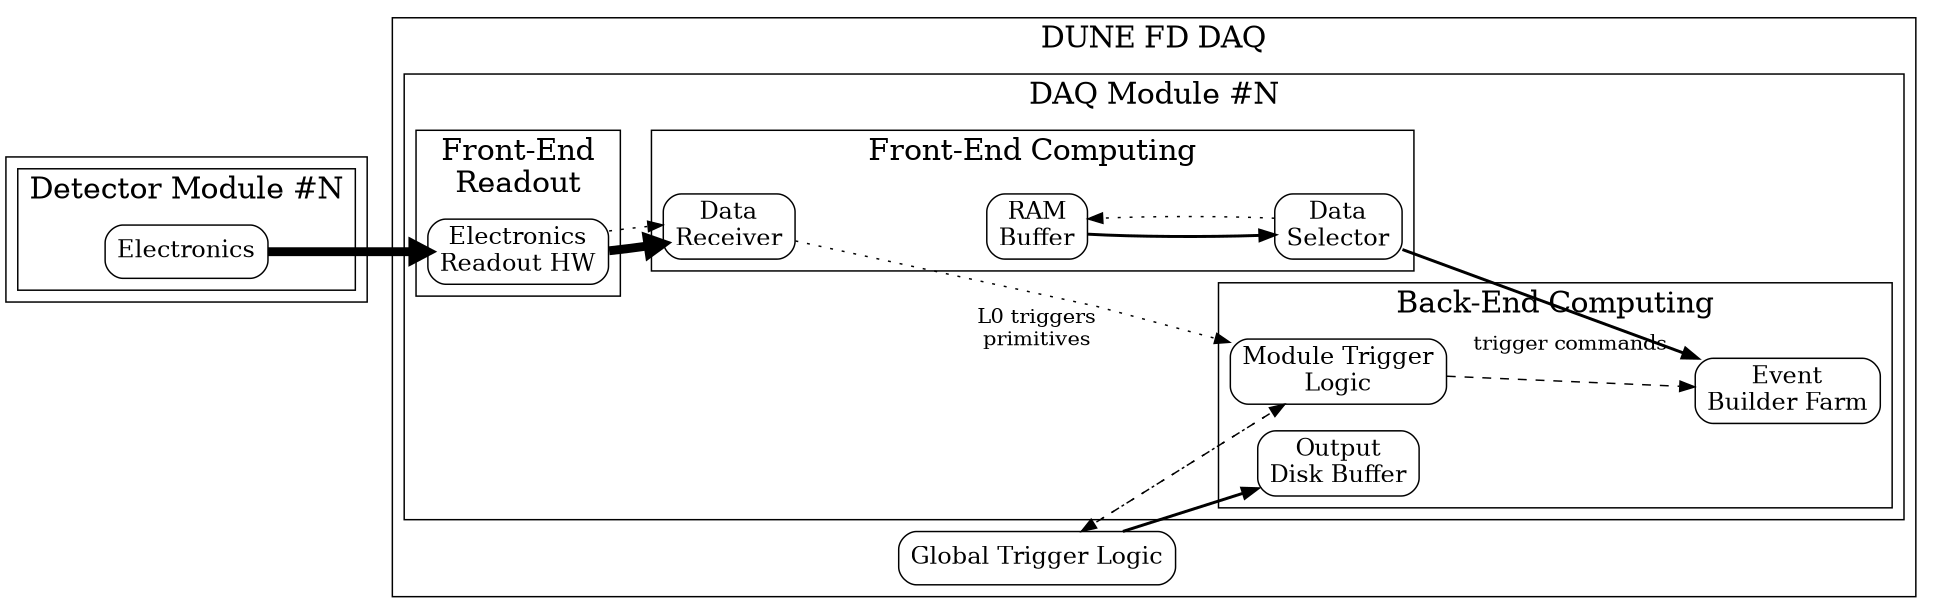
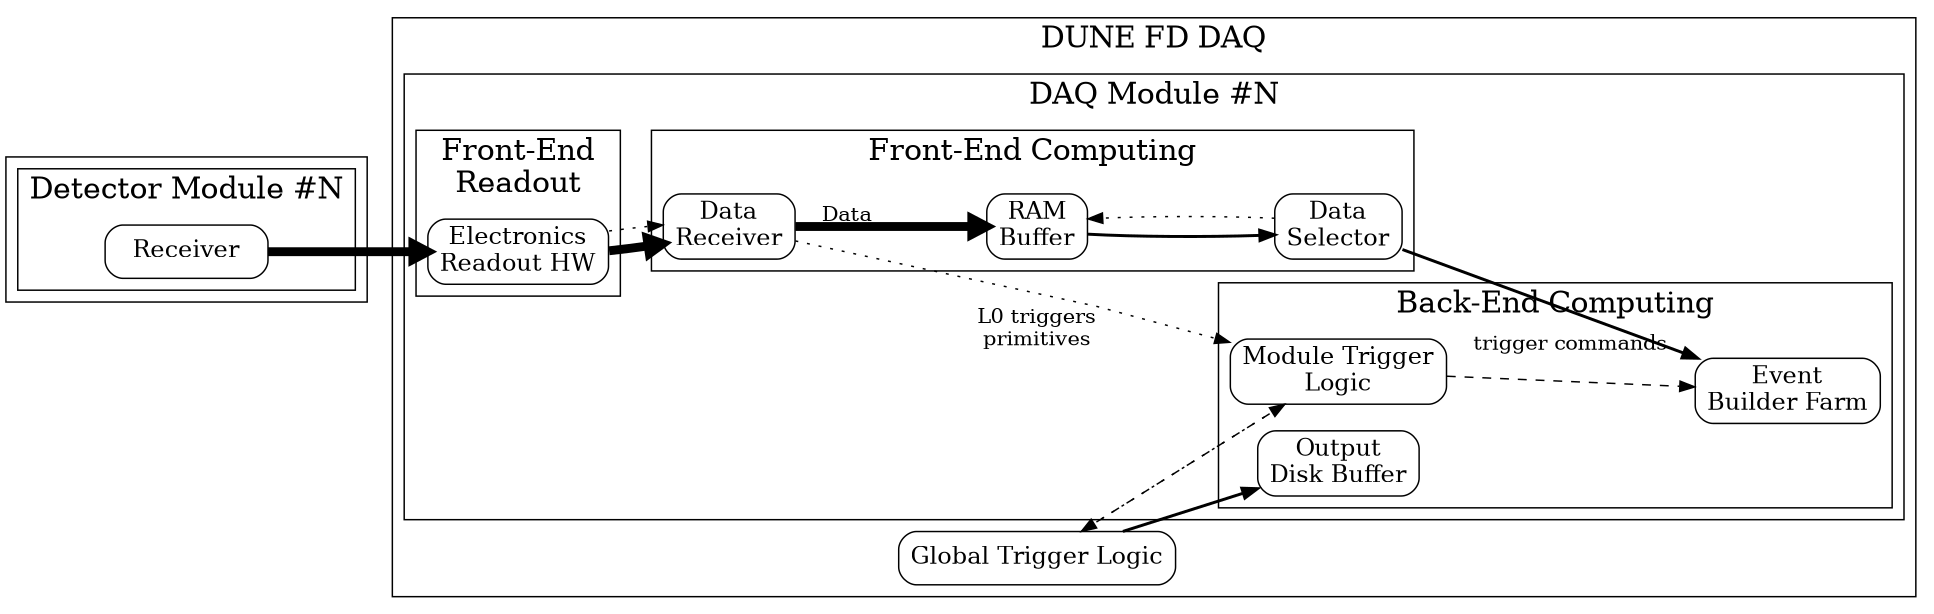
none -> (883, 227)
(187, 252) -> (187, 252)
